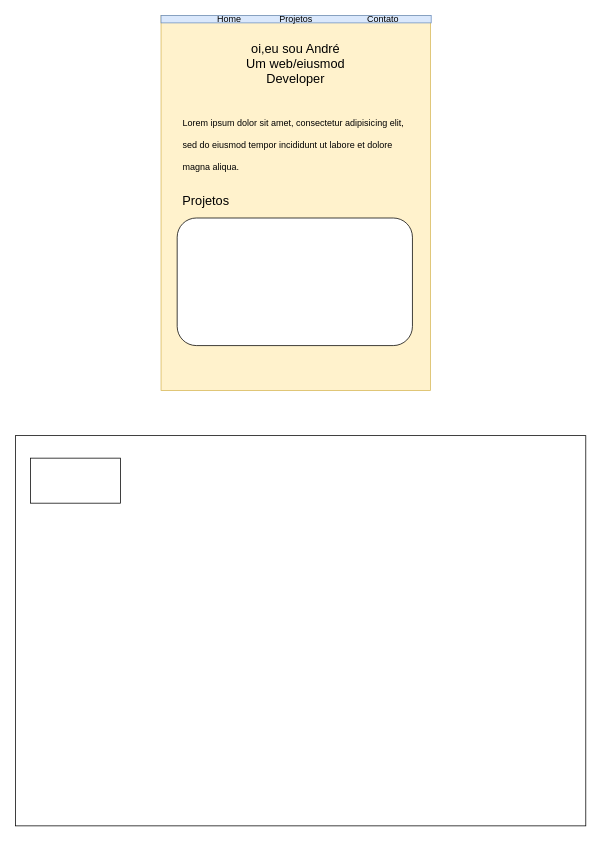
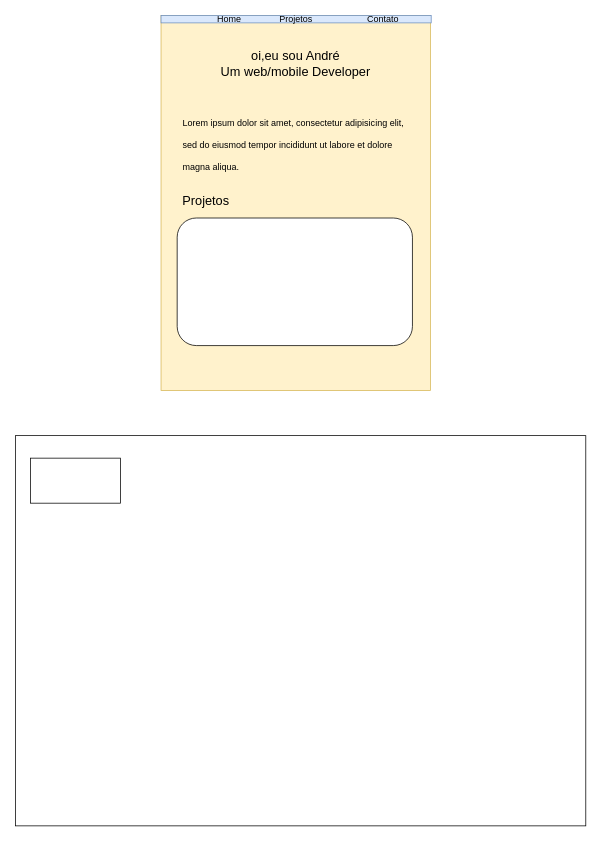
(296, 64) -> (296, 64)
